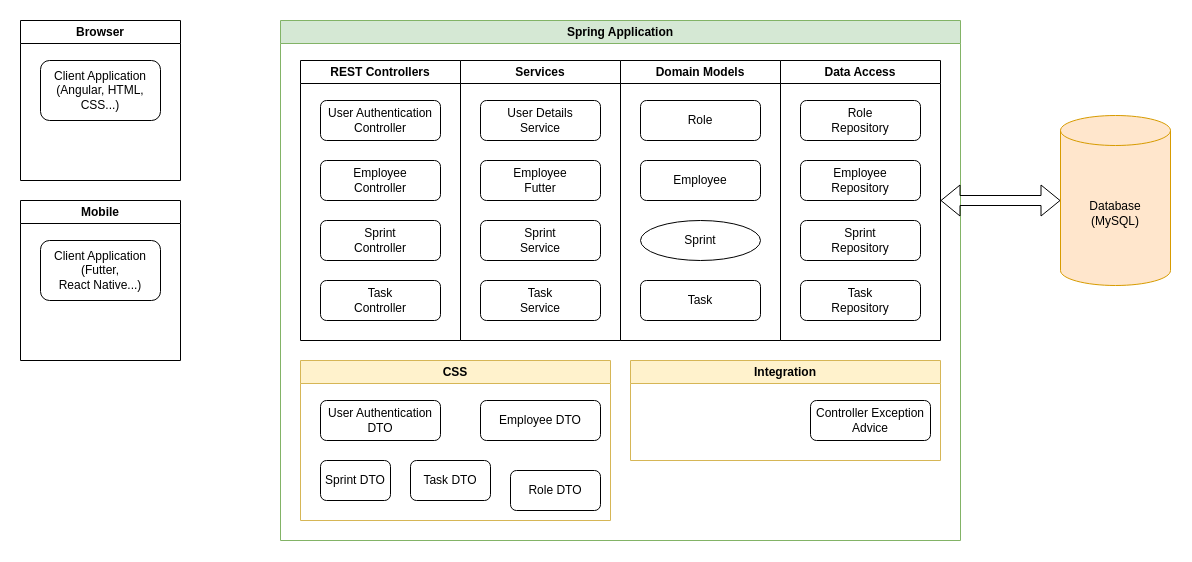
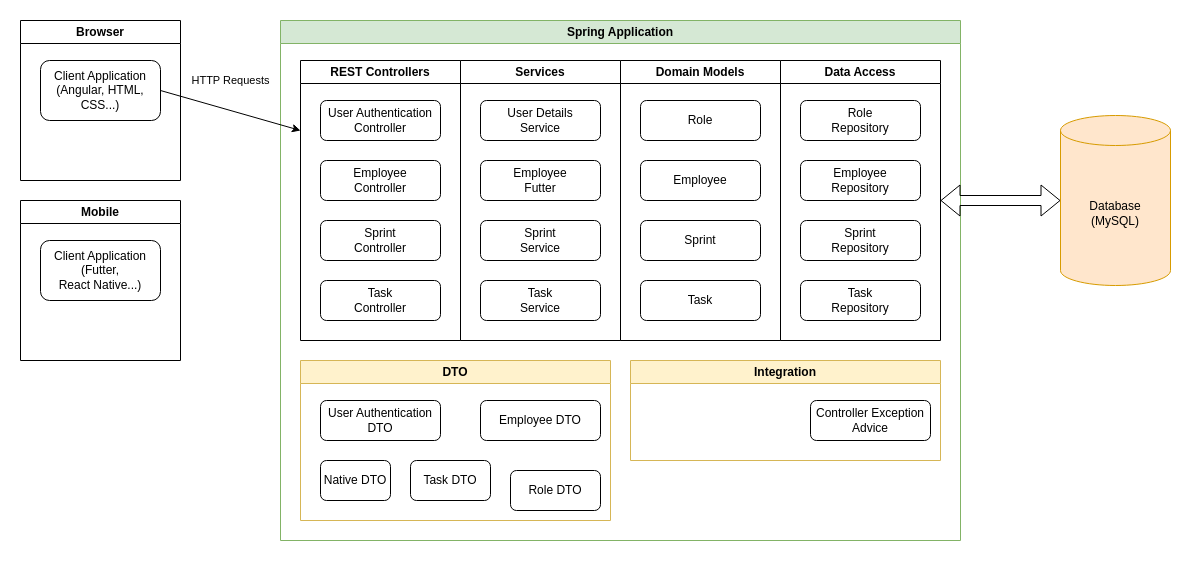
none -> (227, 109)
(701, 241) -> (701, 241)
(456, 373) -> (456, 373)
(356, 481) -> (356, 481)
